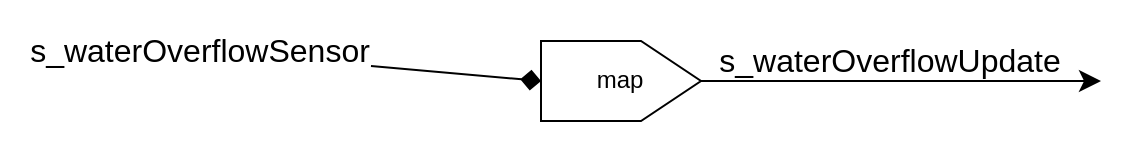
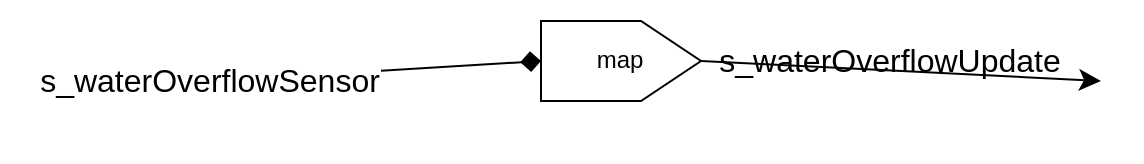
(201, 51) -> (211, 81)
(621, 81) -> (621, 61)
